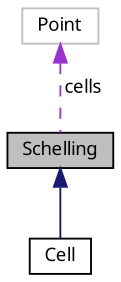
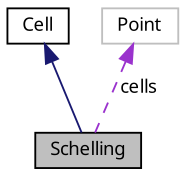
(60, 213) -> (67, 97)
